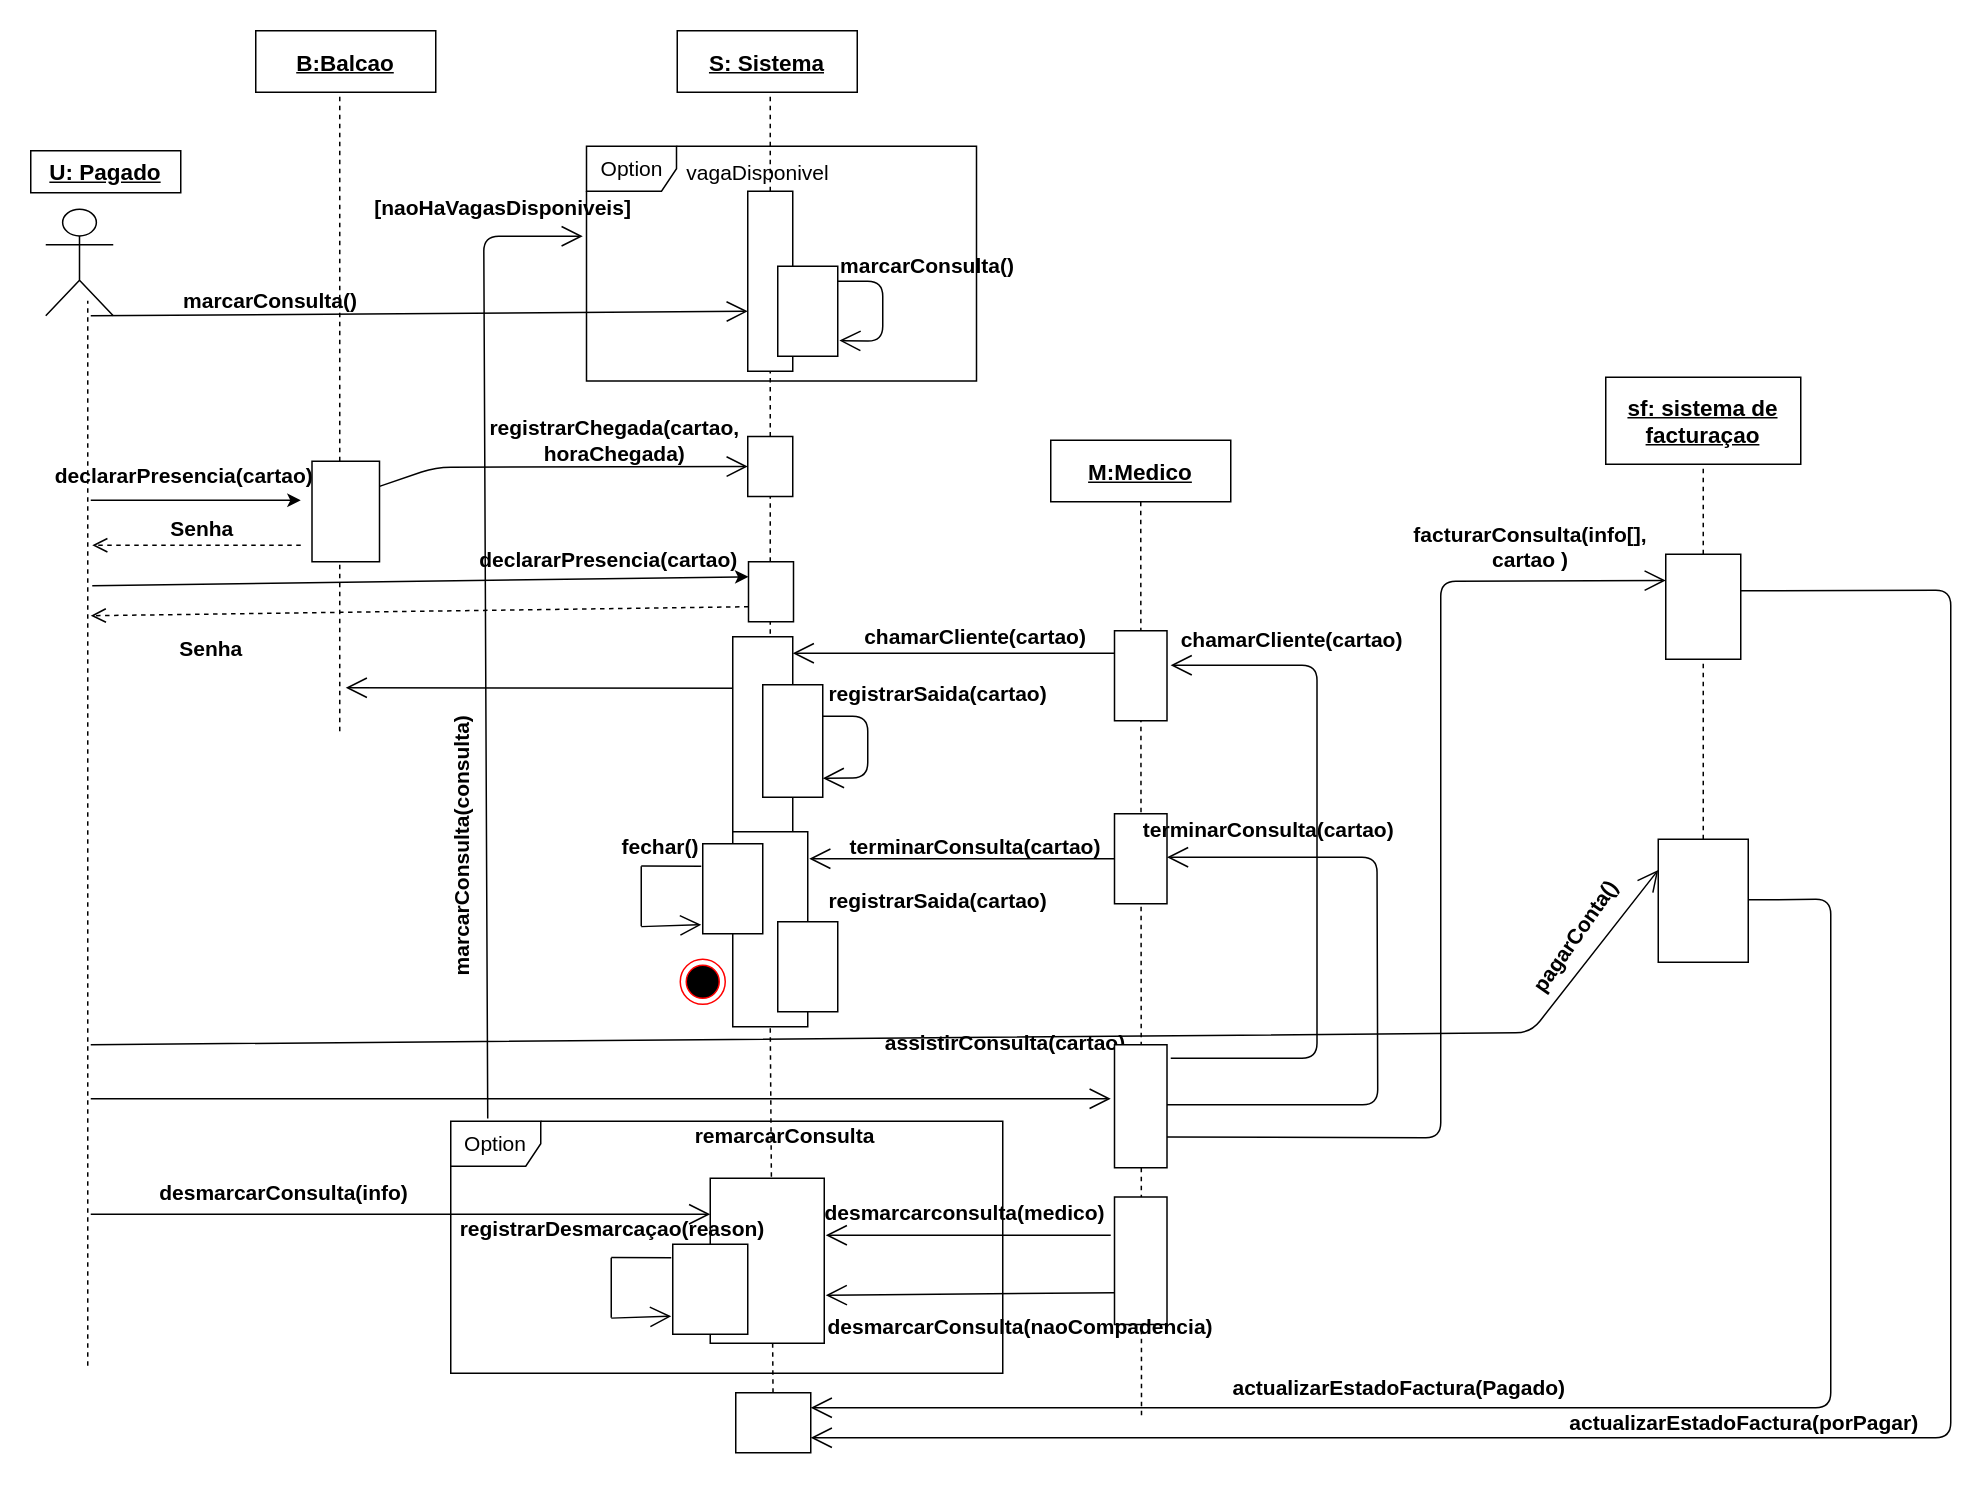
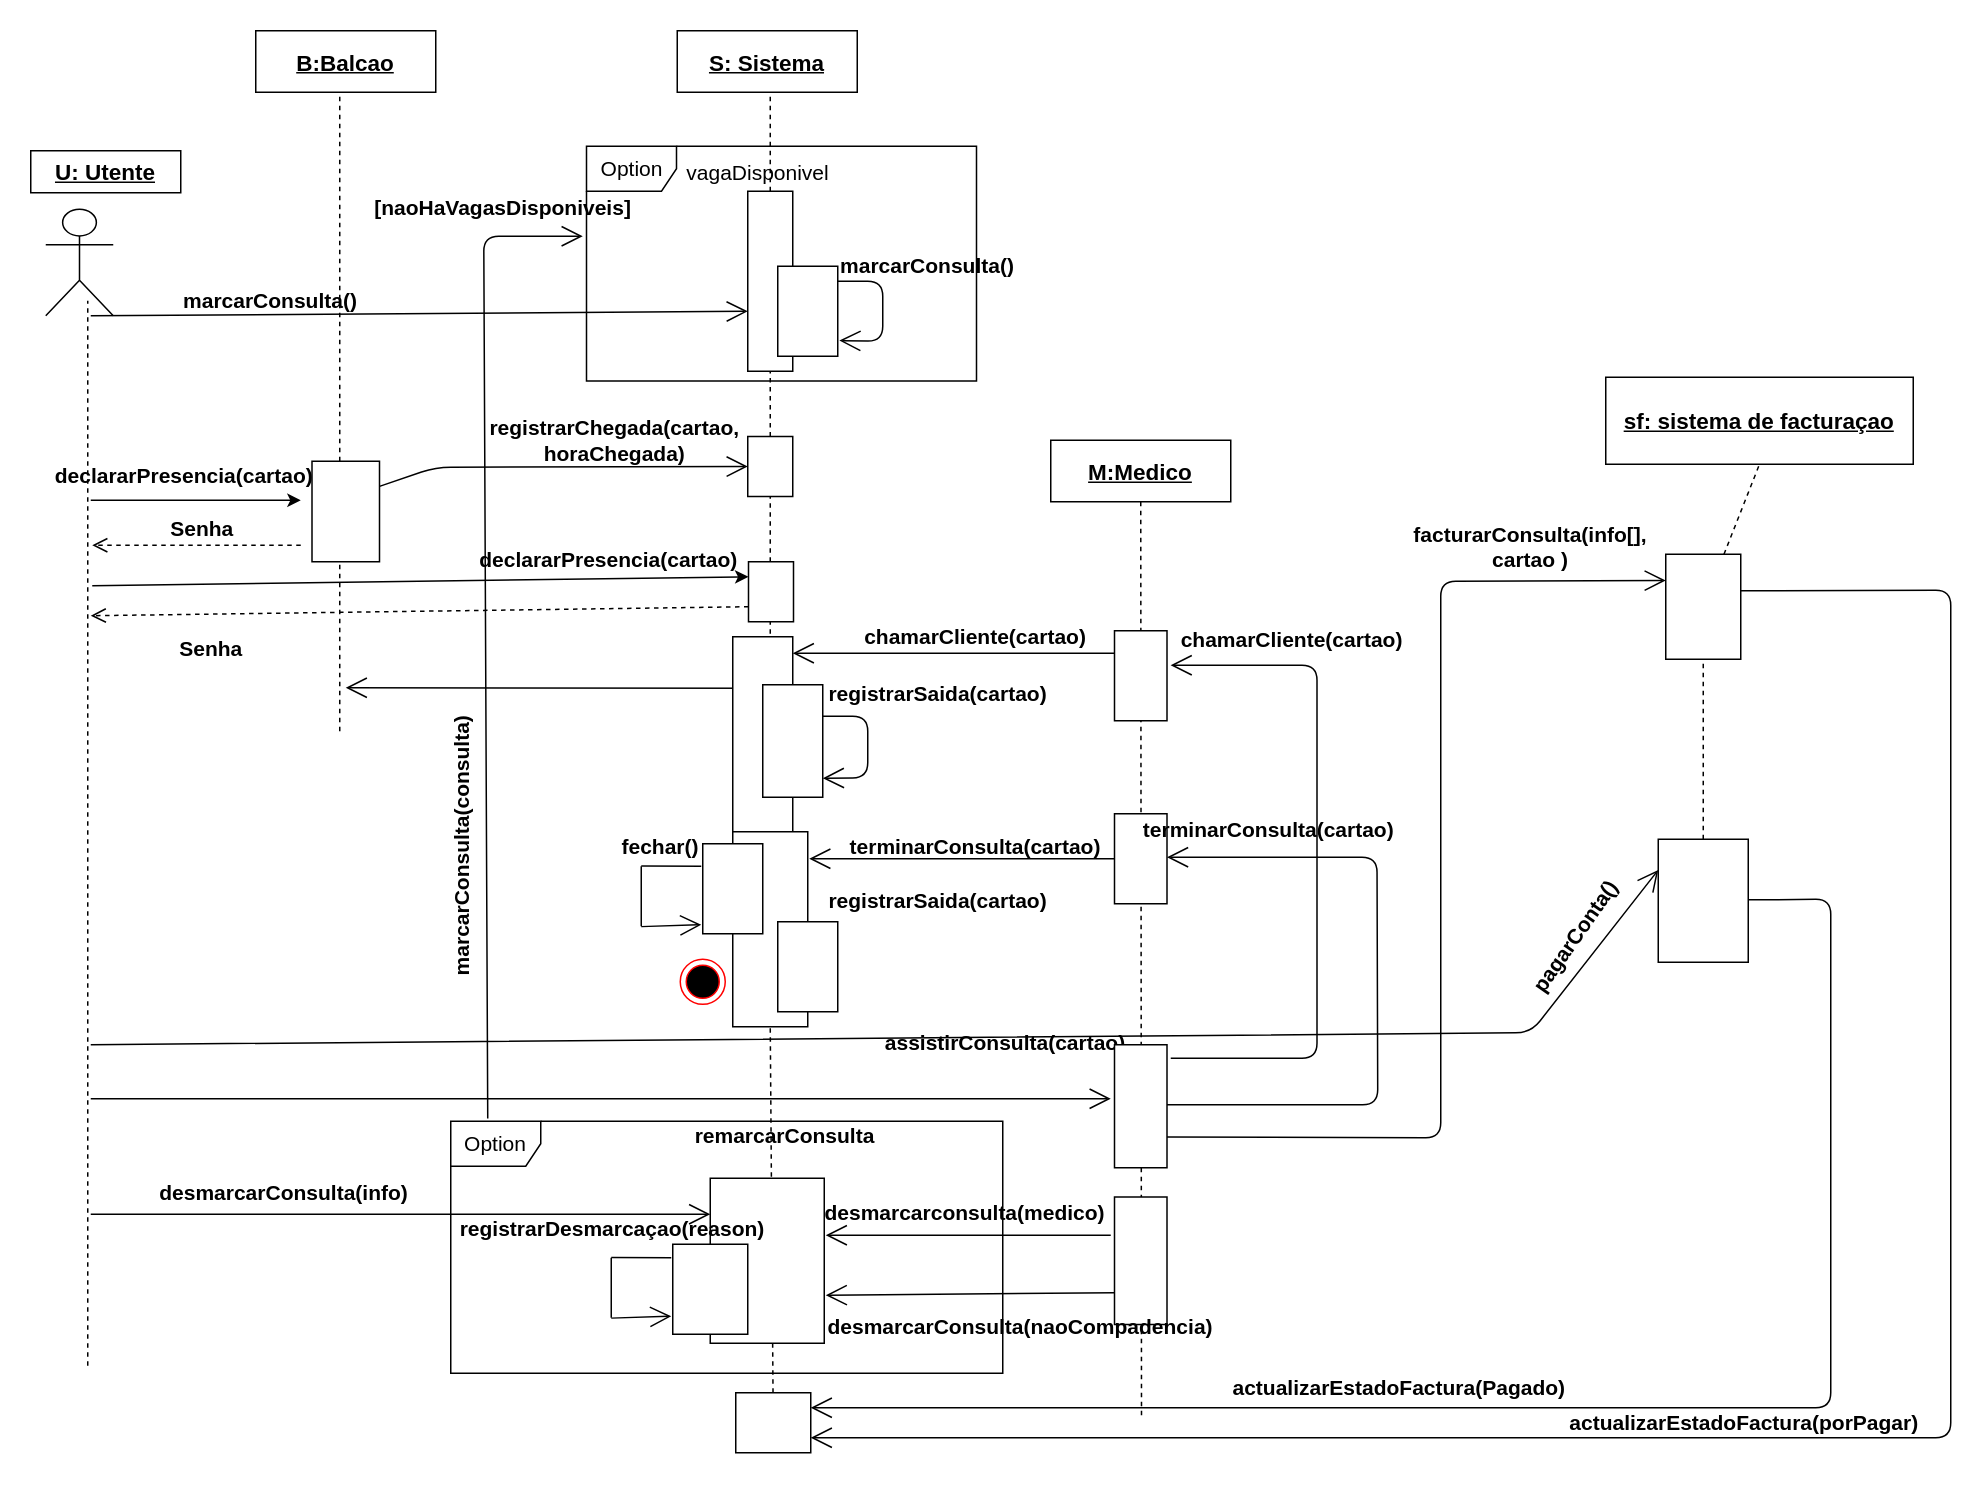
(106, 172) -> (106, 172)
(1703, 421) -> (1760, 421)
